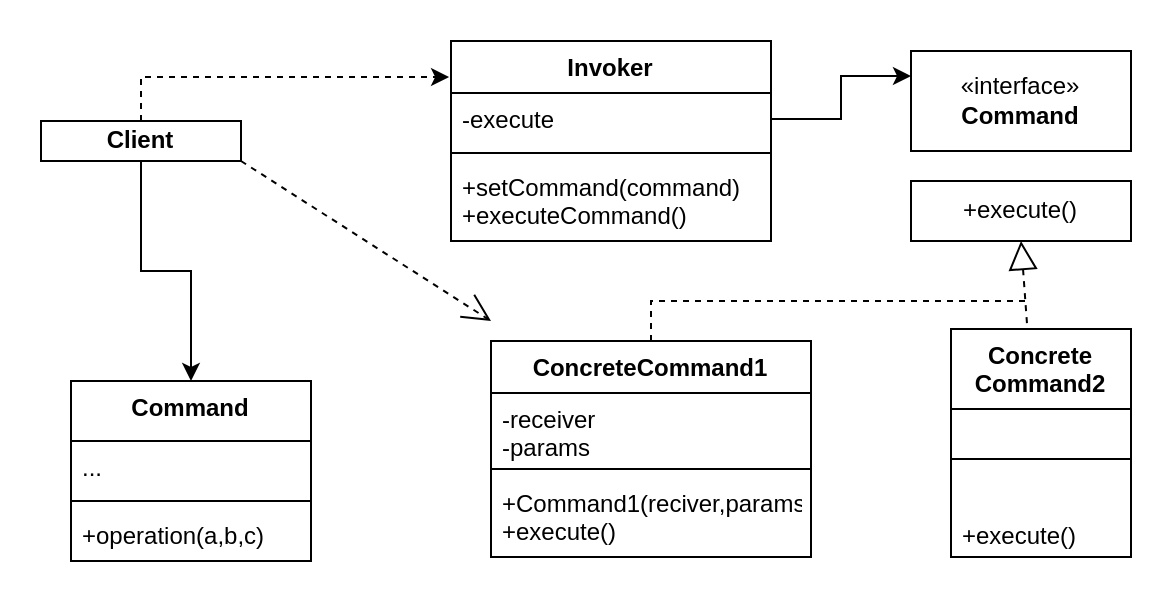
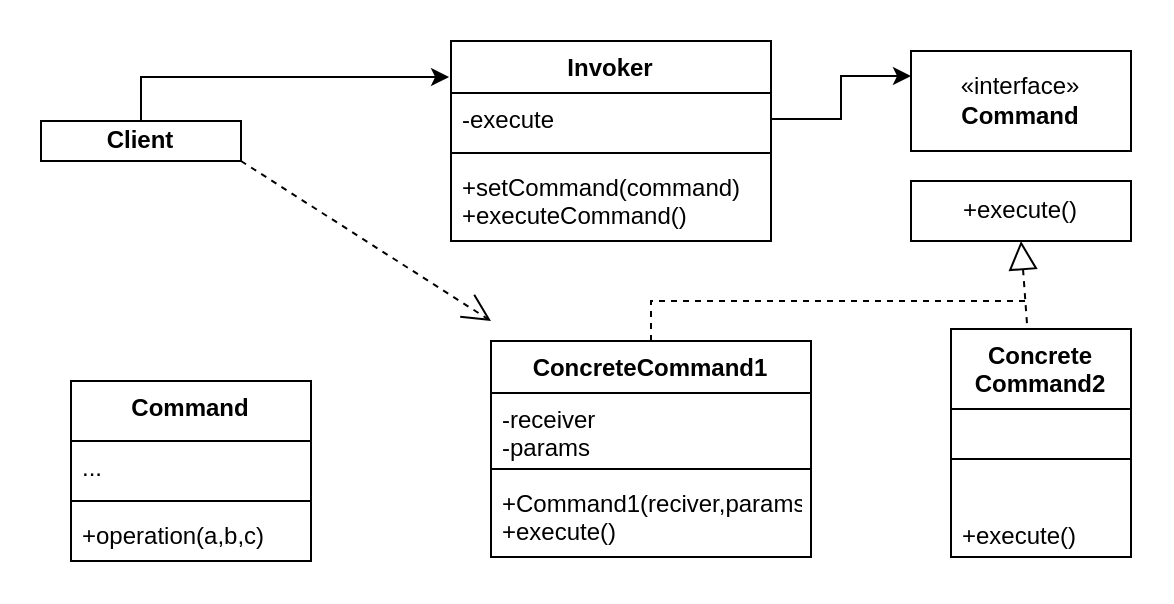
(269, 77) -> (269, 77)
(159, 271) -> none
